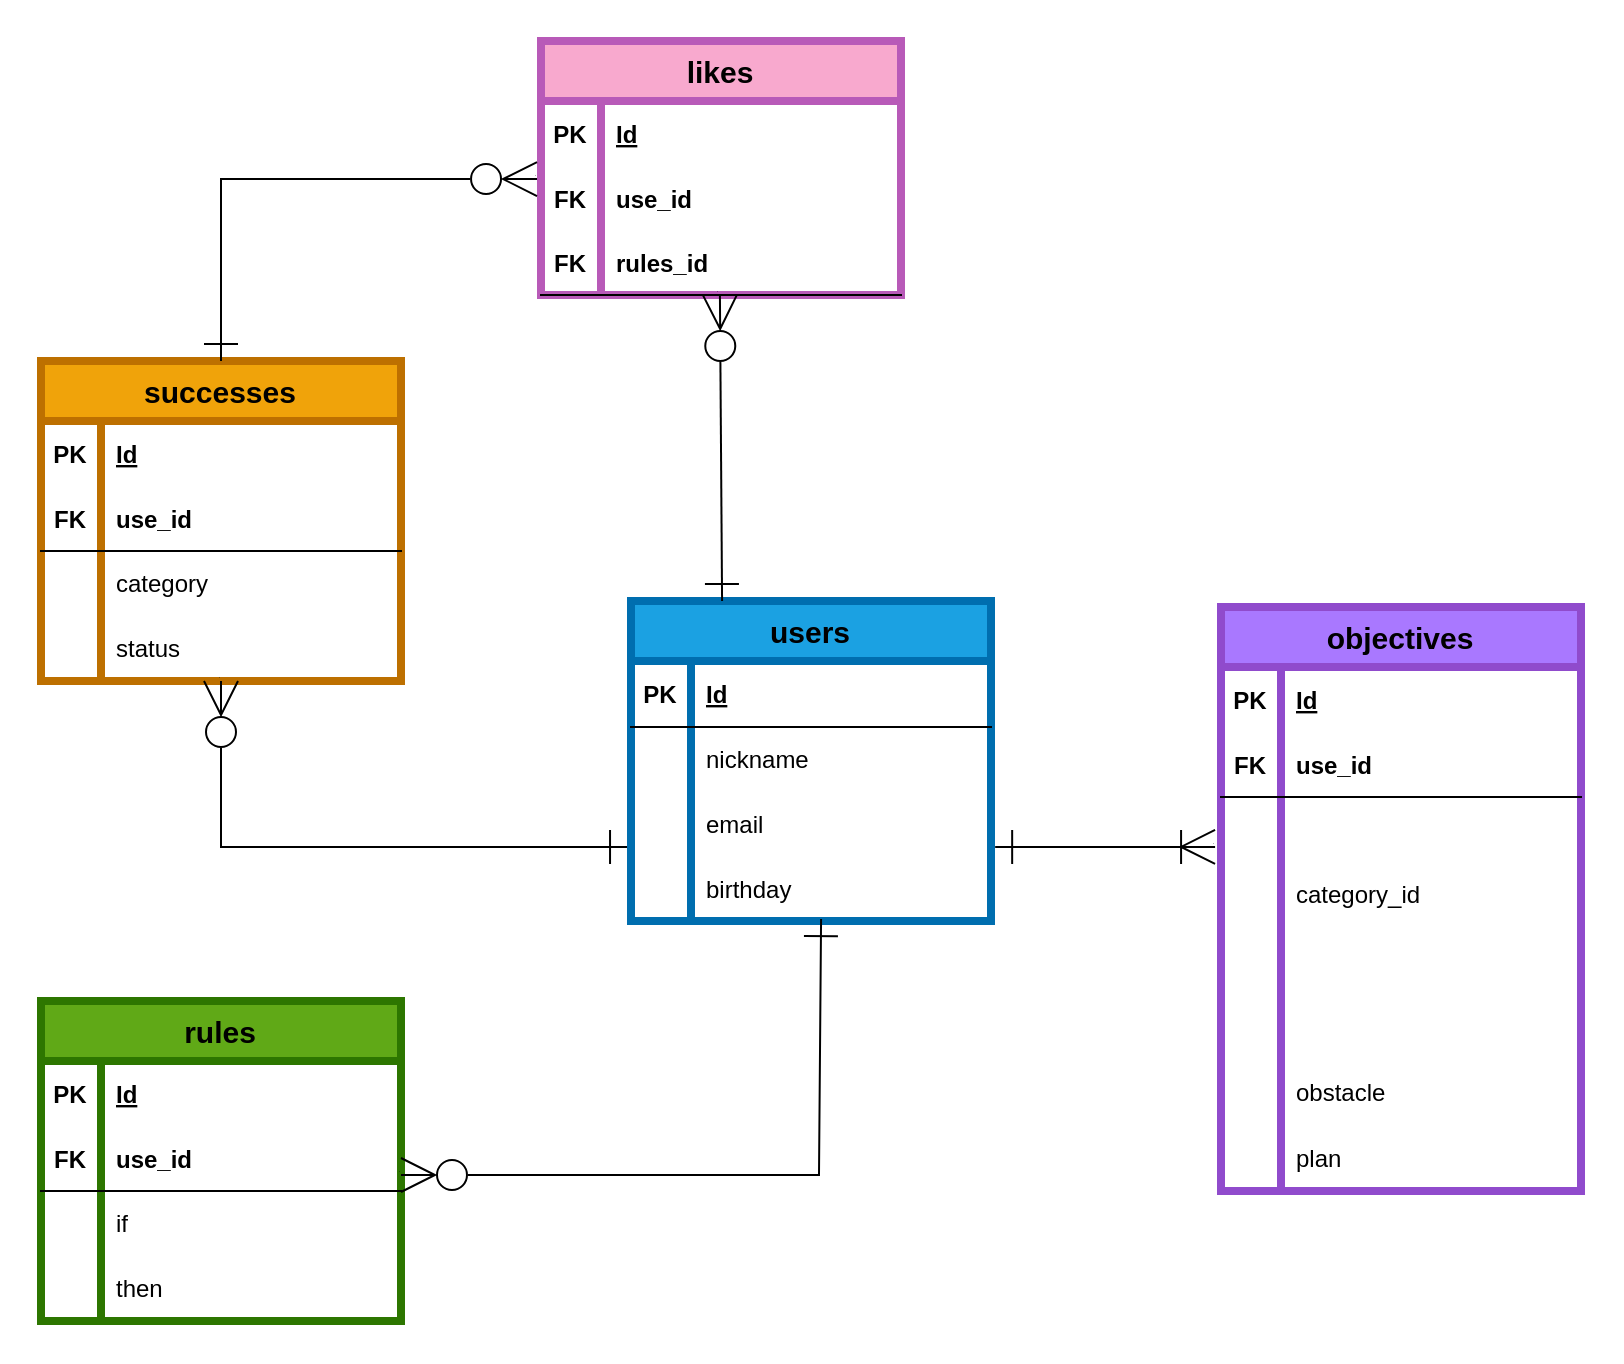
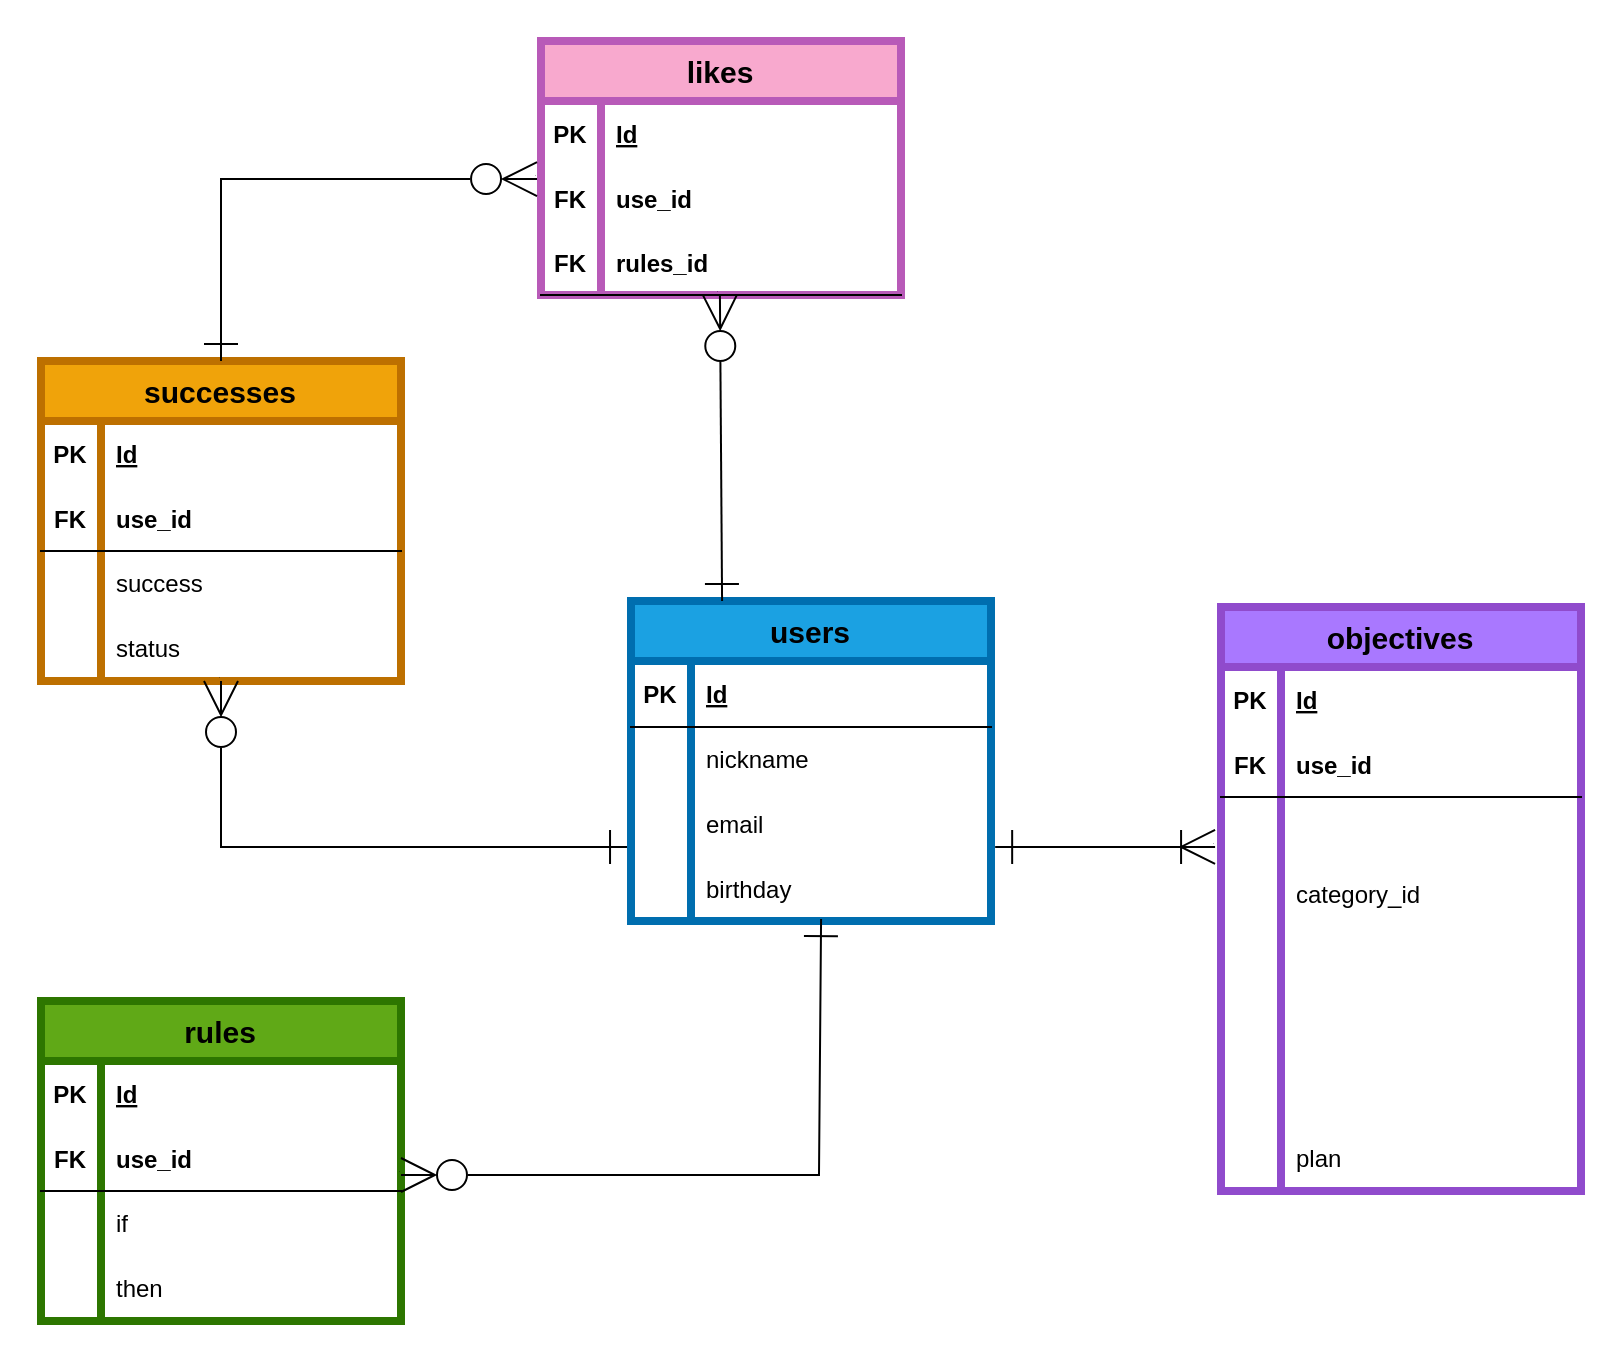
(170, 584) -> (163, 584)
(1431, 1092) -> none
